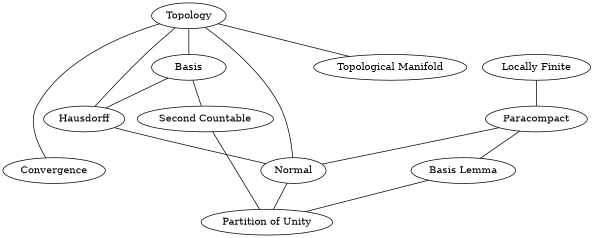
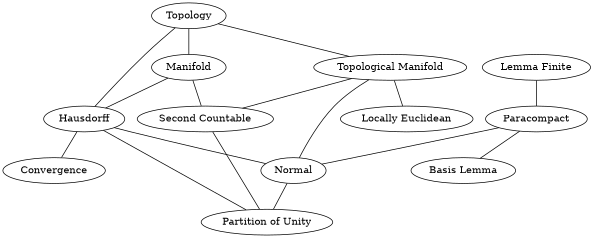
(189, 67) -> (189, 67)
(536, 67) -> (536, 67)
(68, 70) -> (69, 145)
(265, 83) -> (328, 113)
none -> (297, 93)
none -> (407, 119)
(367, 196) -> (175, 170)
